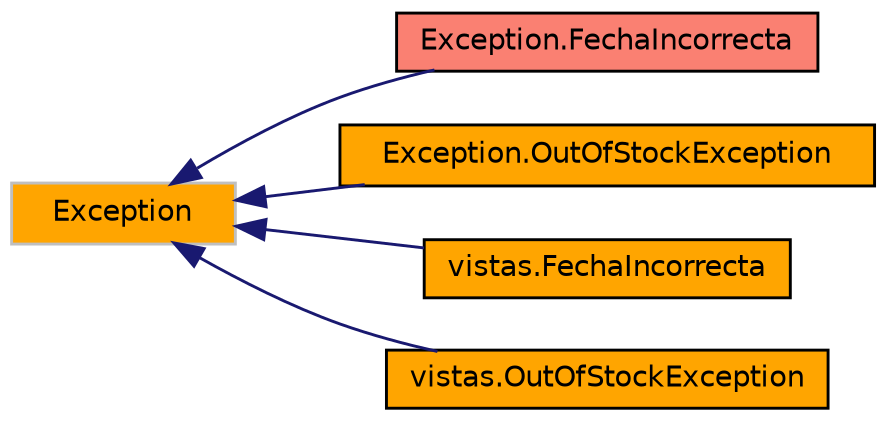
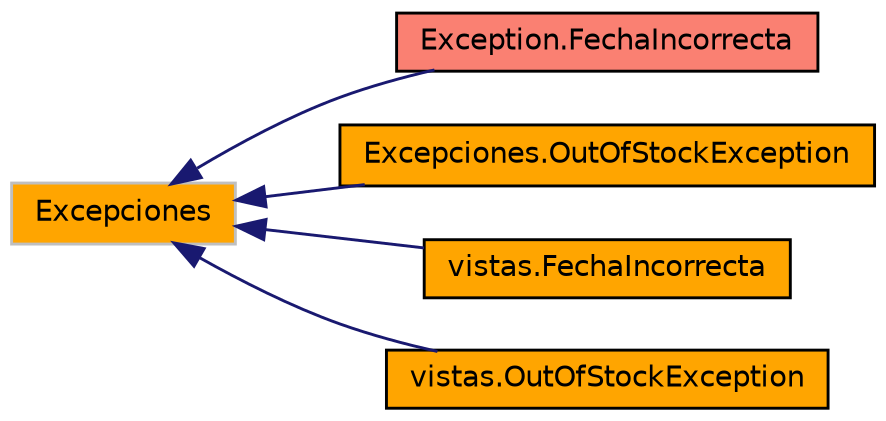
(607, 155) -> (607, 155)
(123, 214) -> (123, 214)
